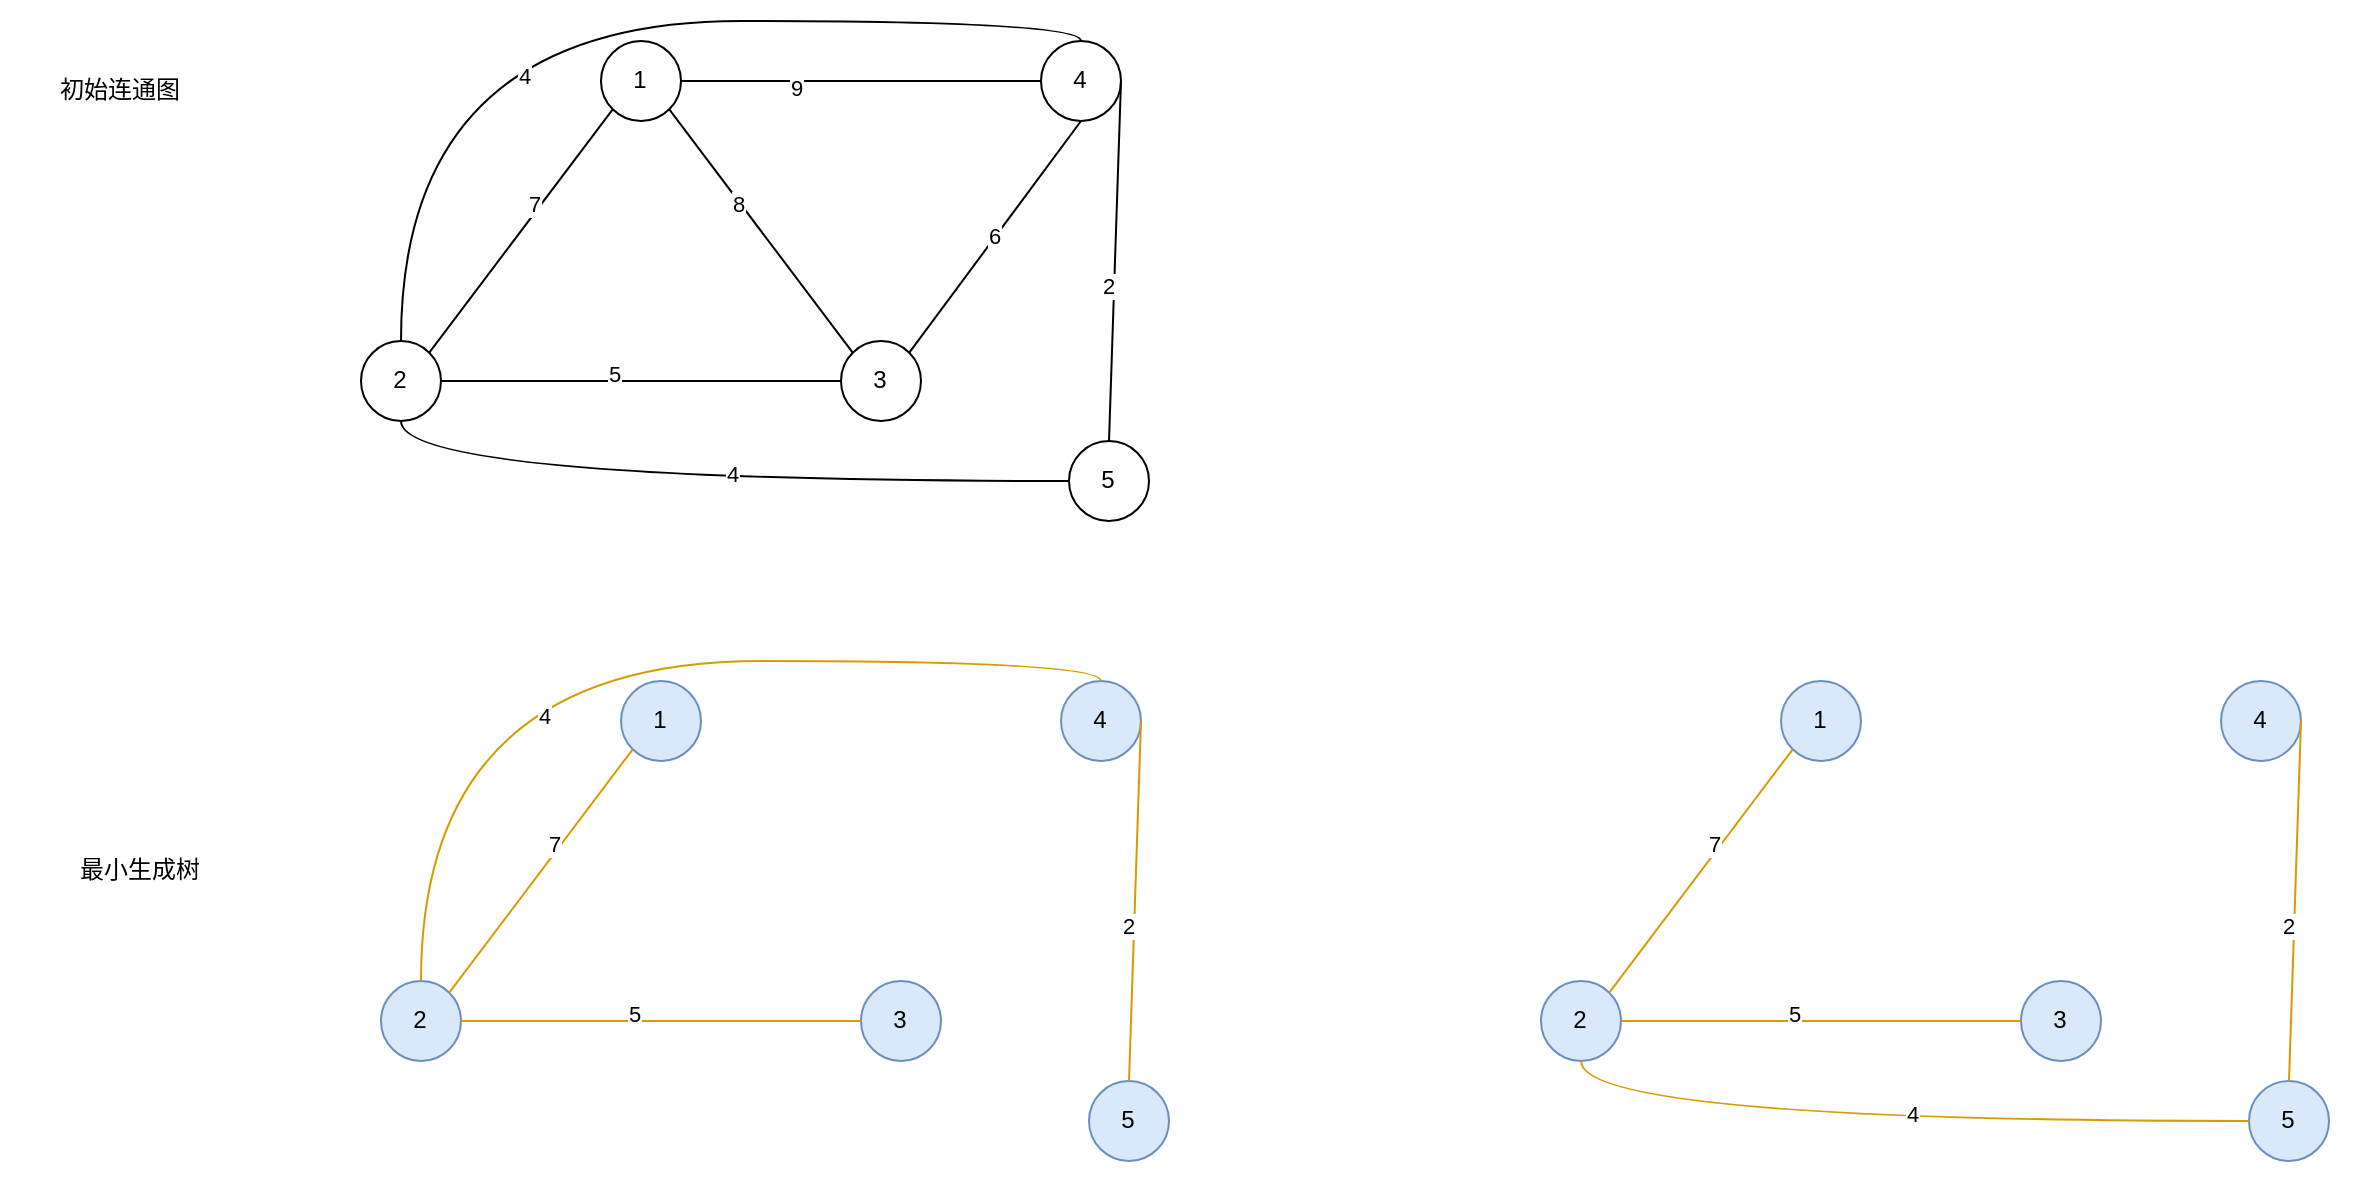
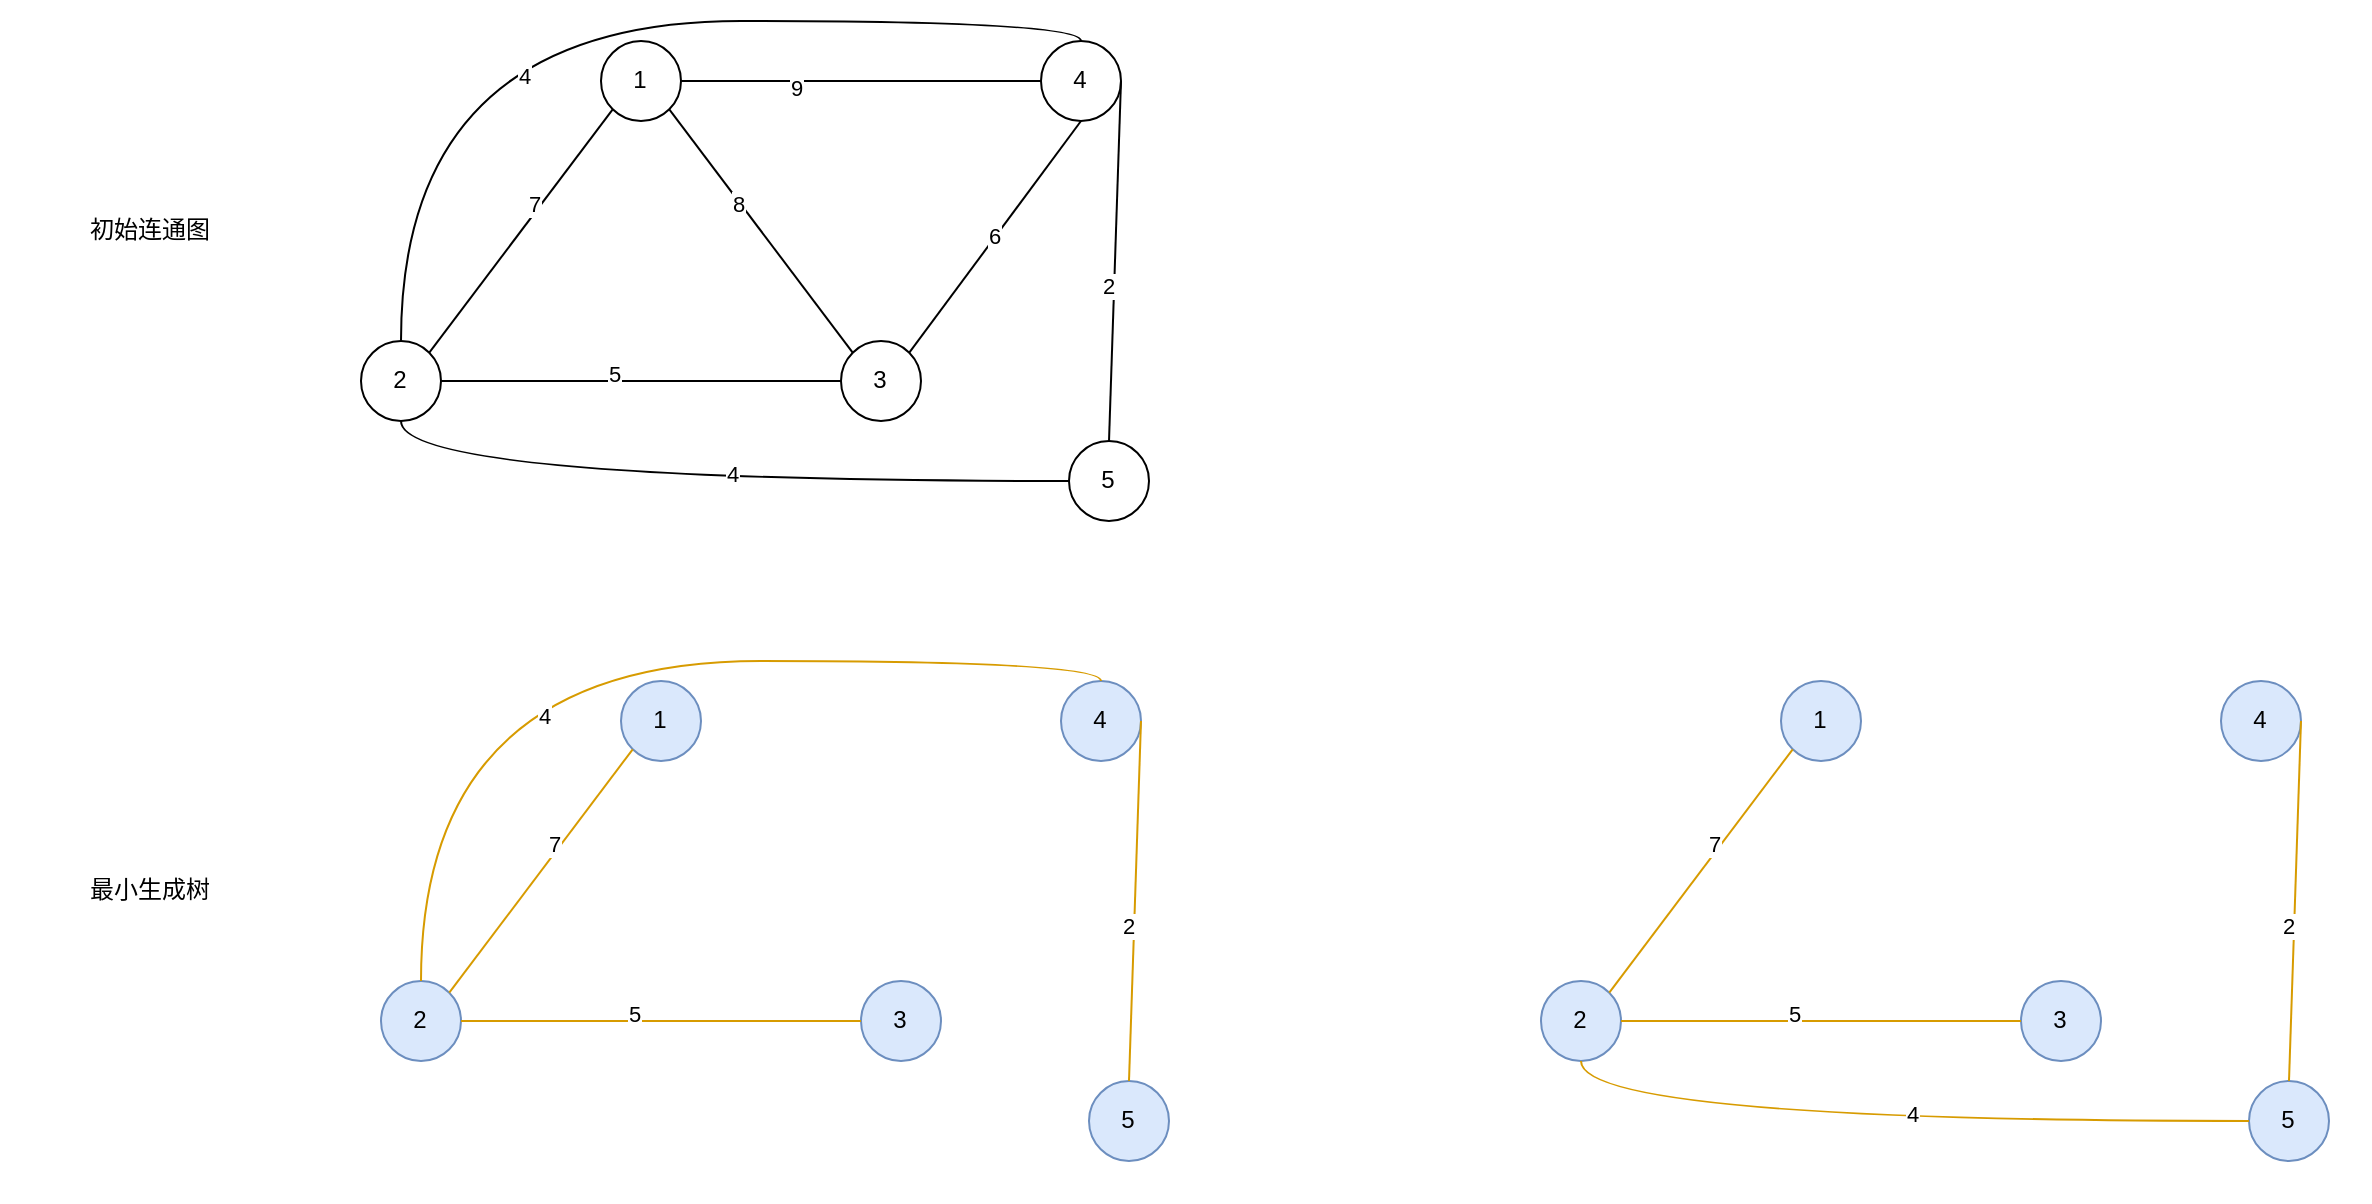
(121, 91) -> (151, 231)
(141, 871) -> (151, 891)
